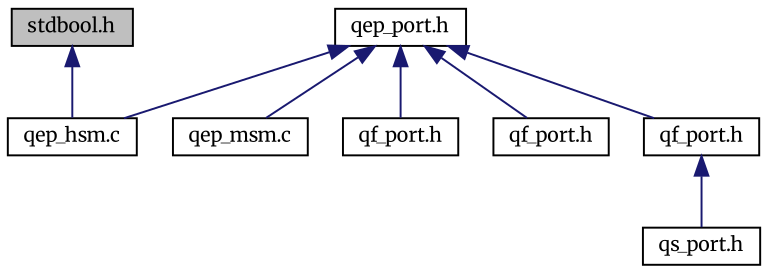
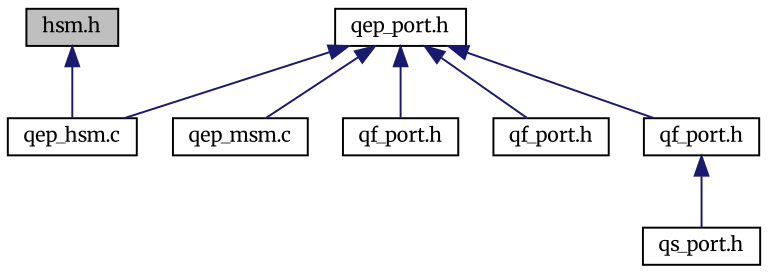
(72, 27) -> (72, 27)
